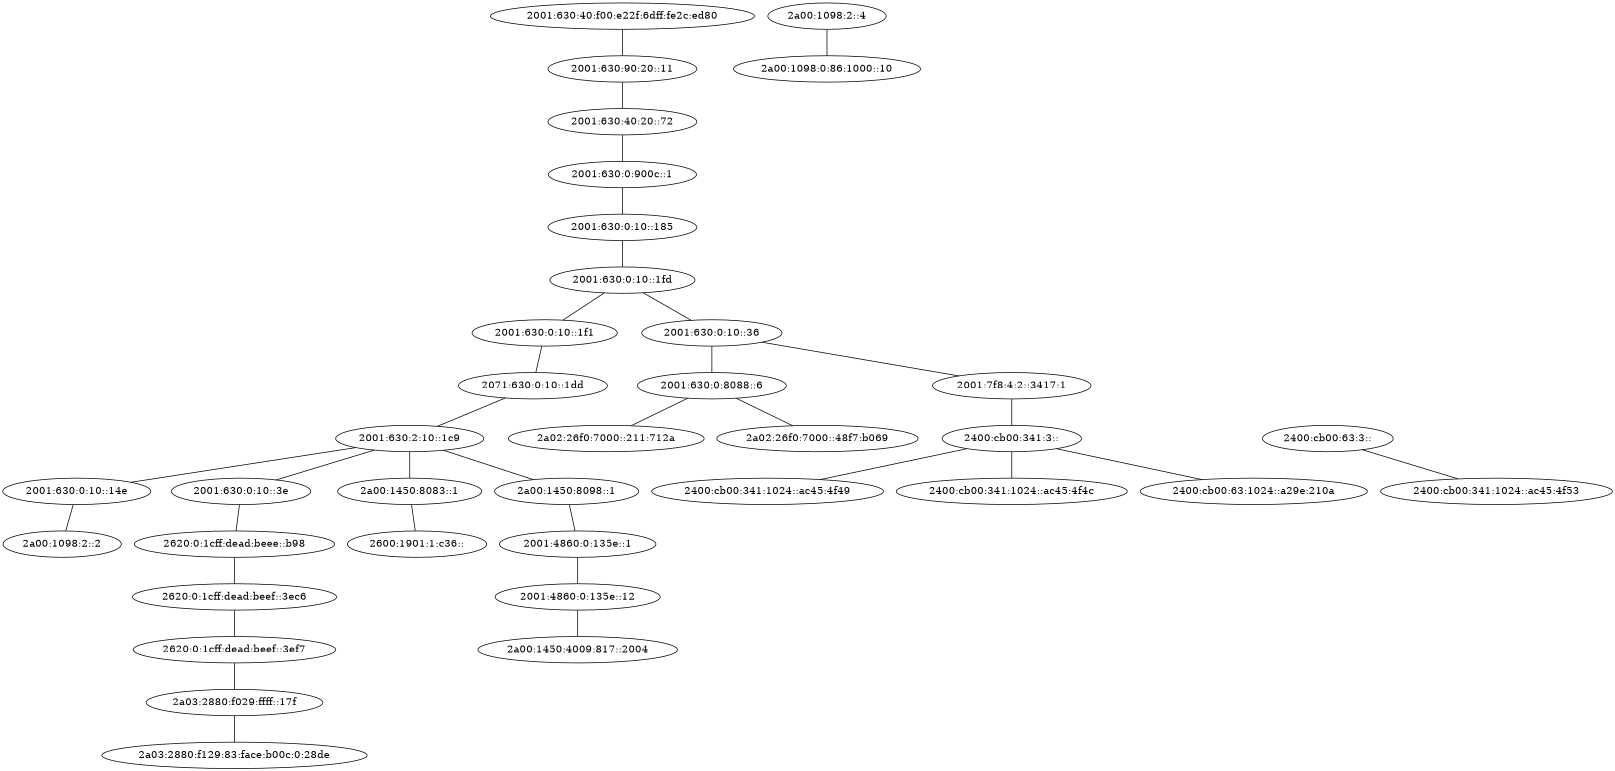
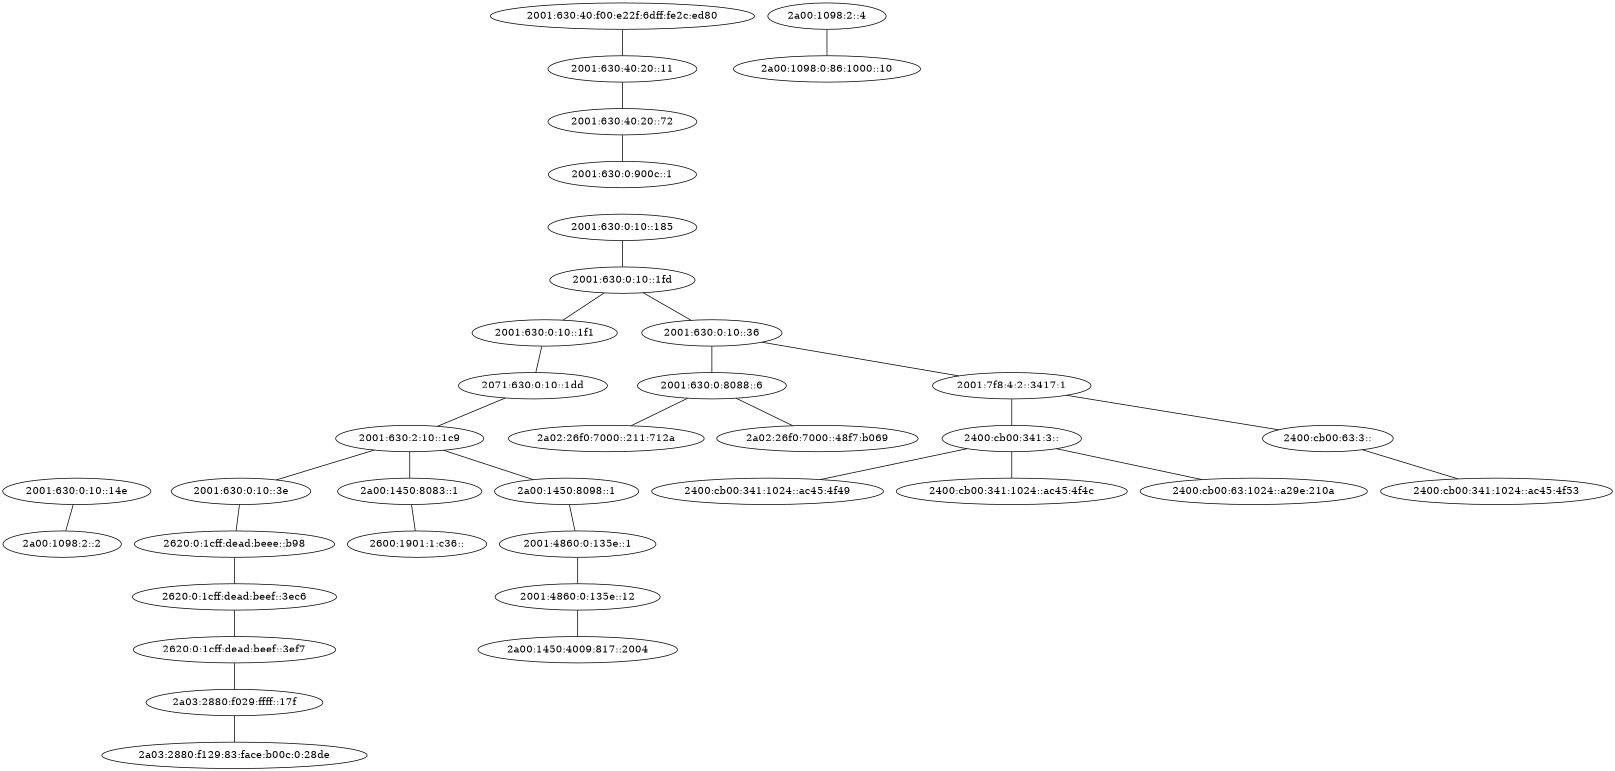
(622, 69) -> (622, 69)
(622, 201) -> none
none -> (1173, 413)
(243, 465) -> none
